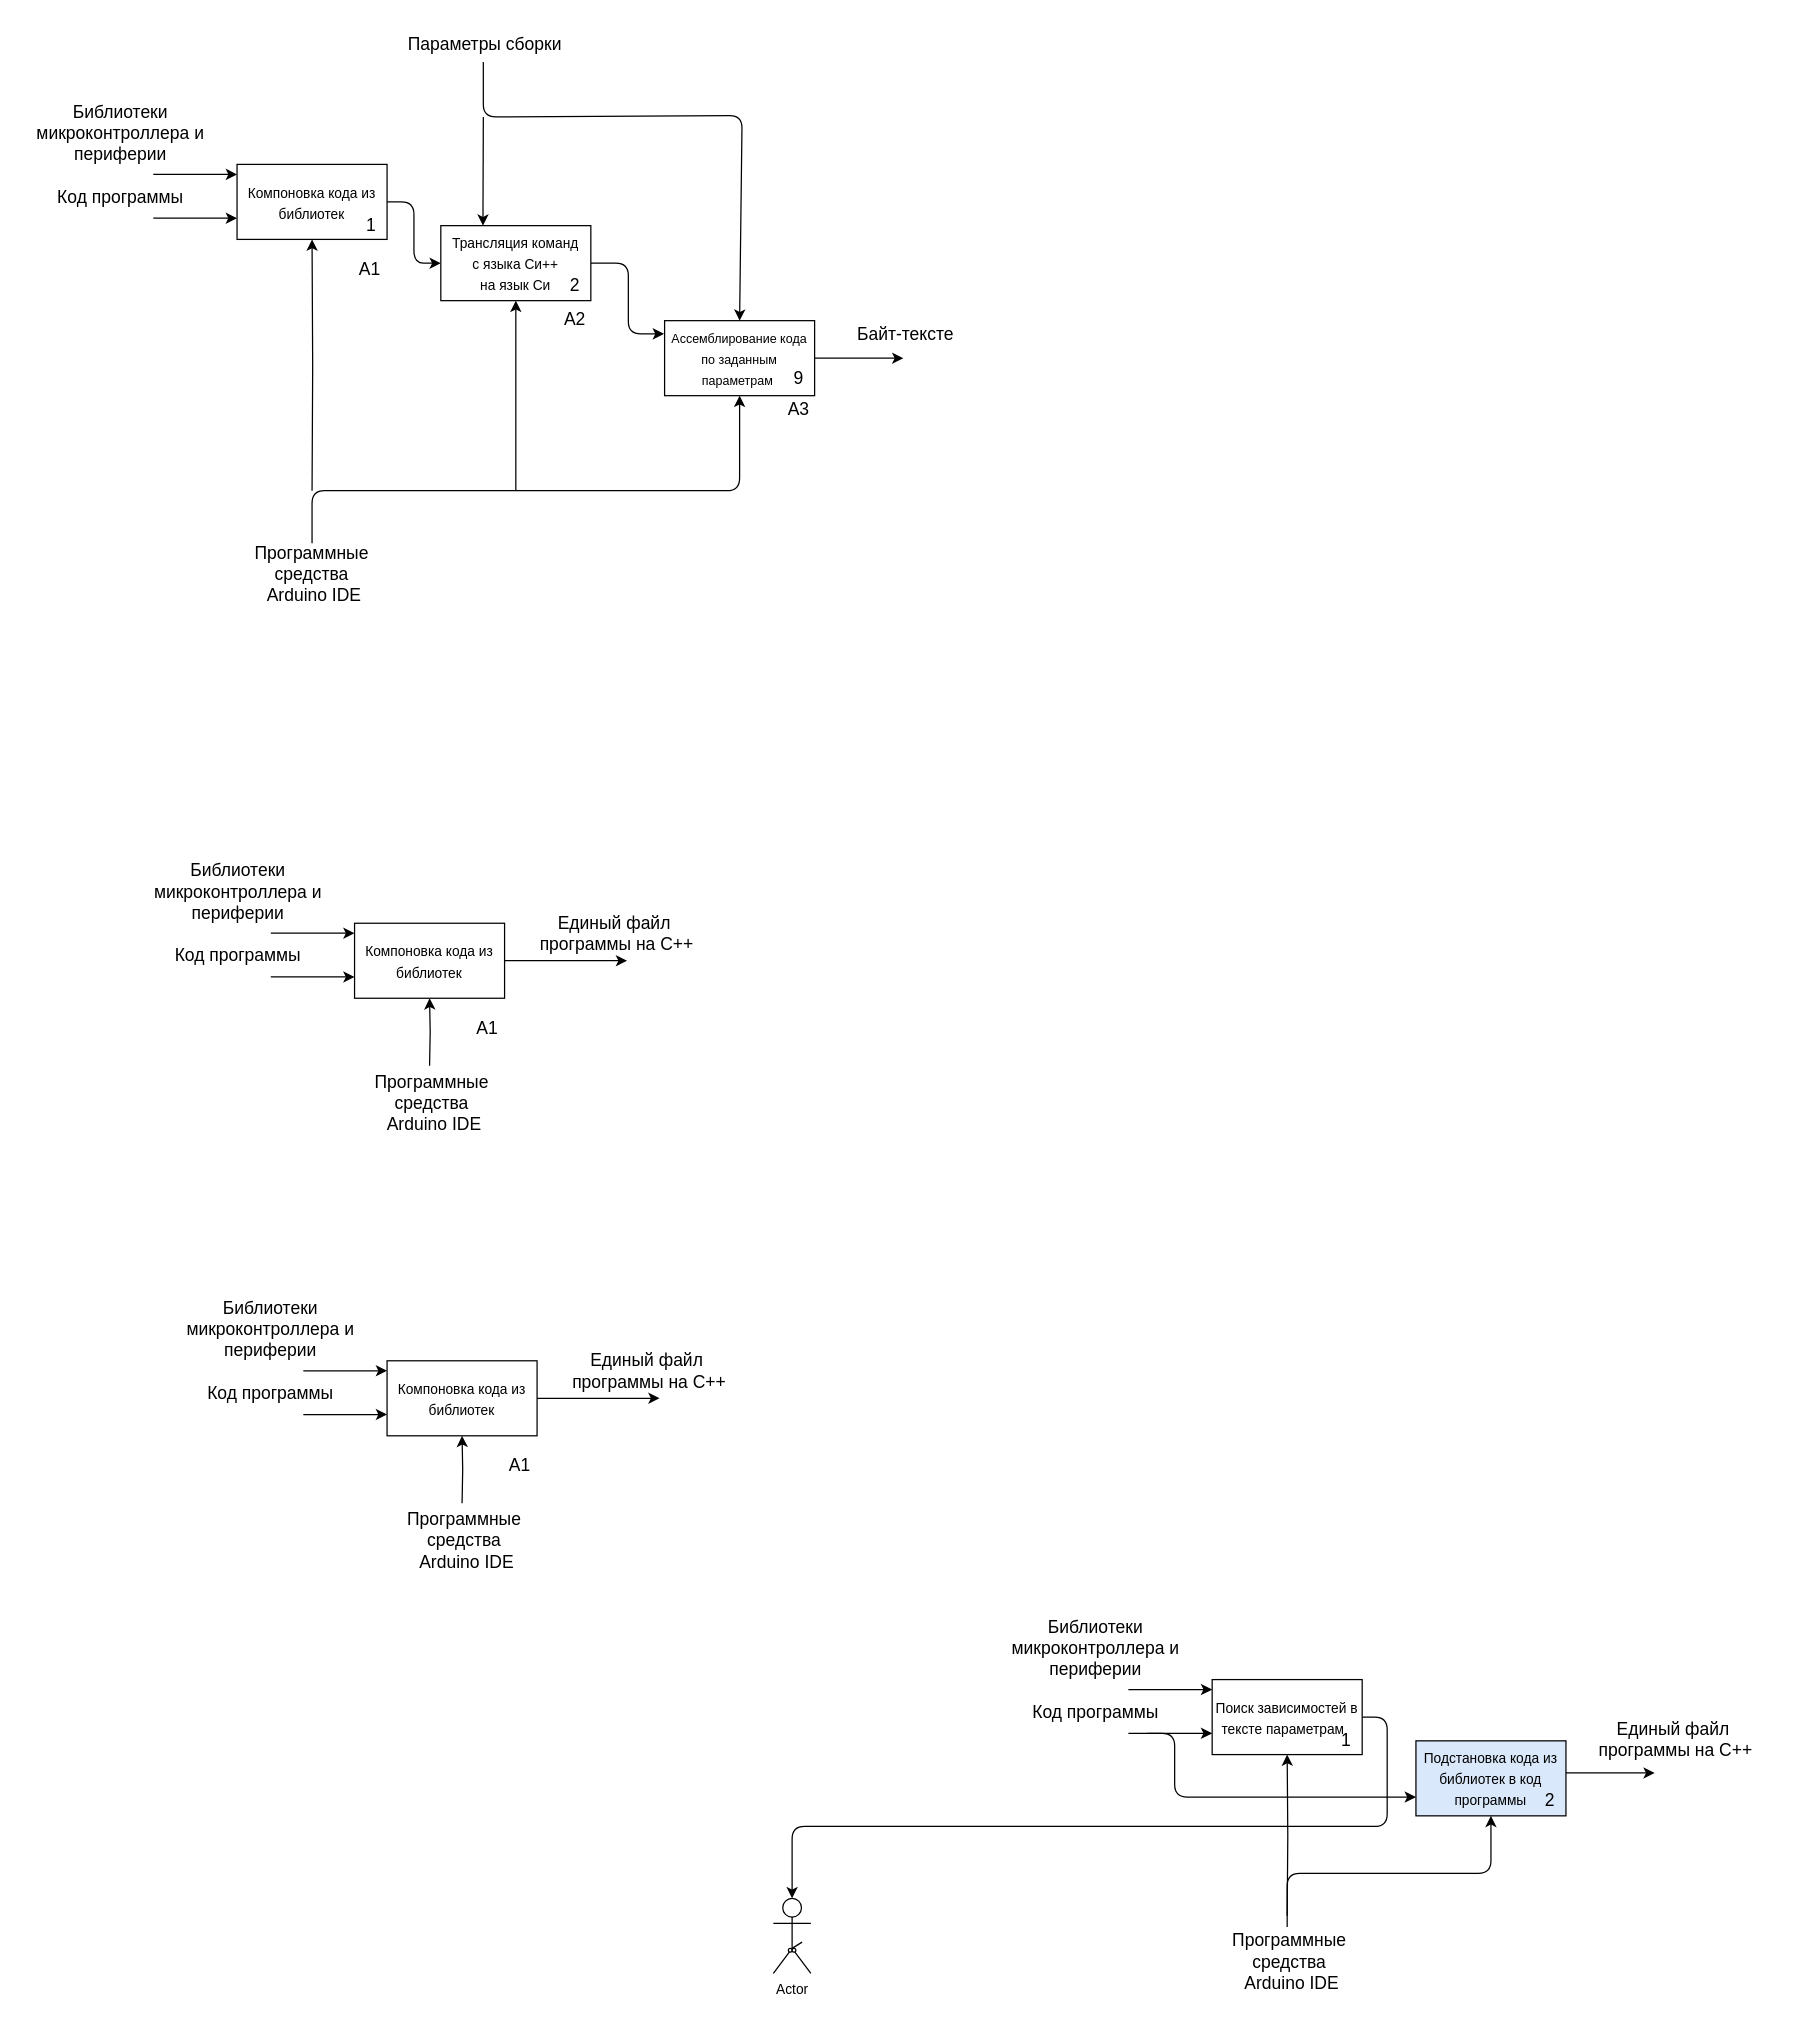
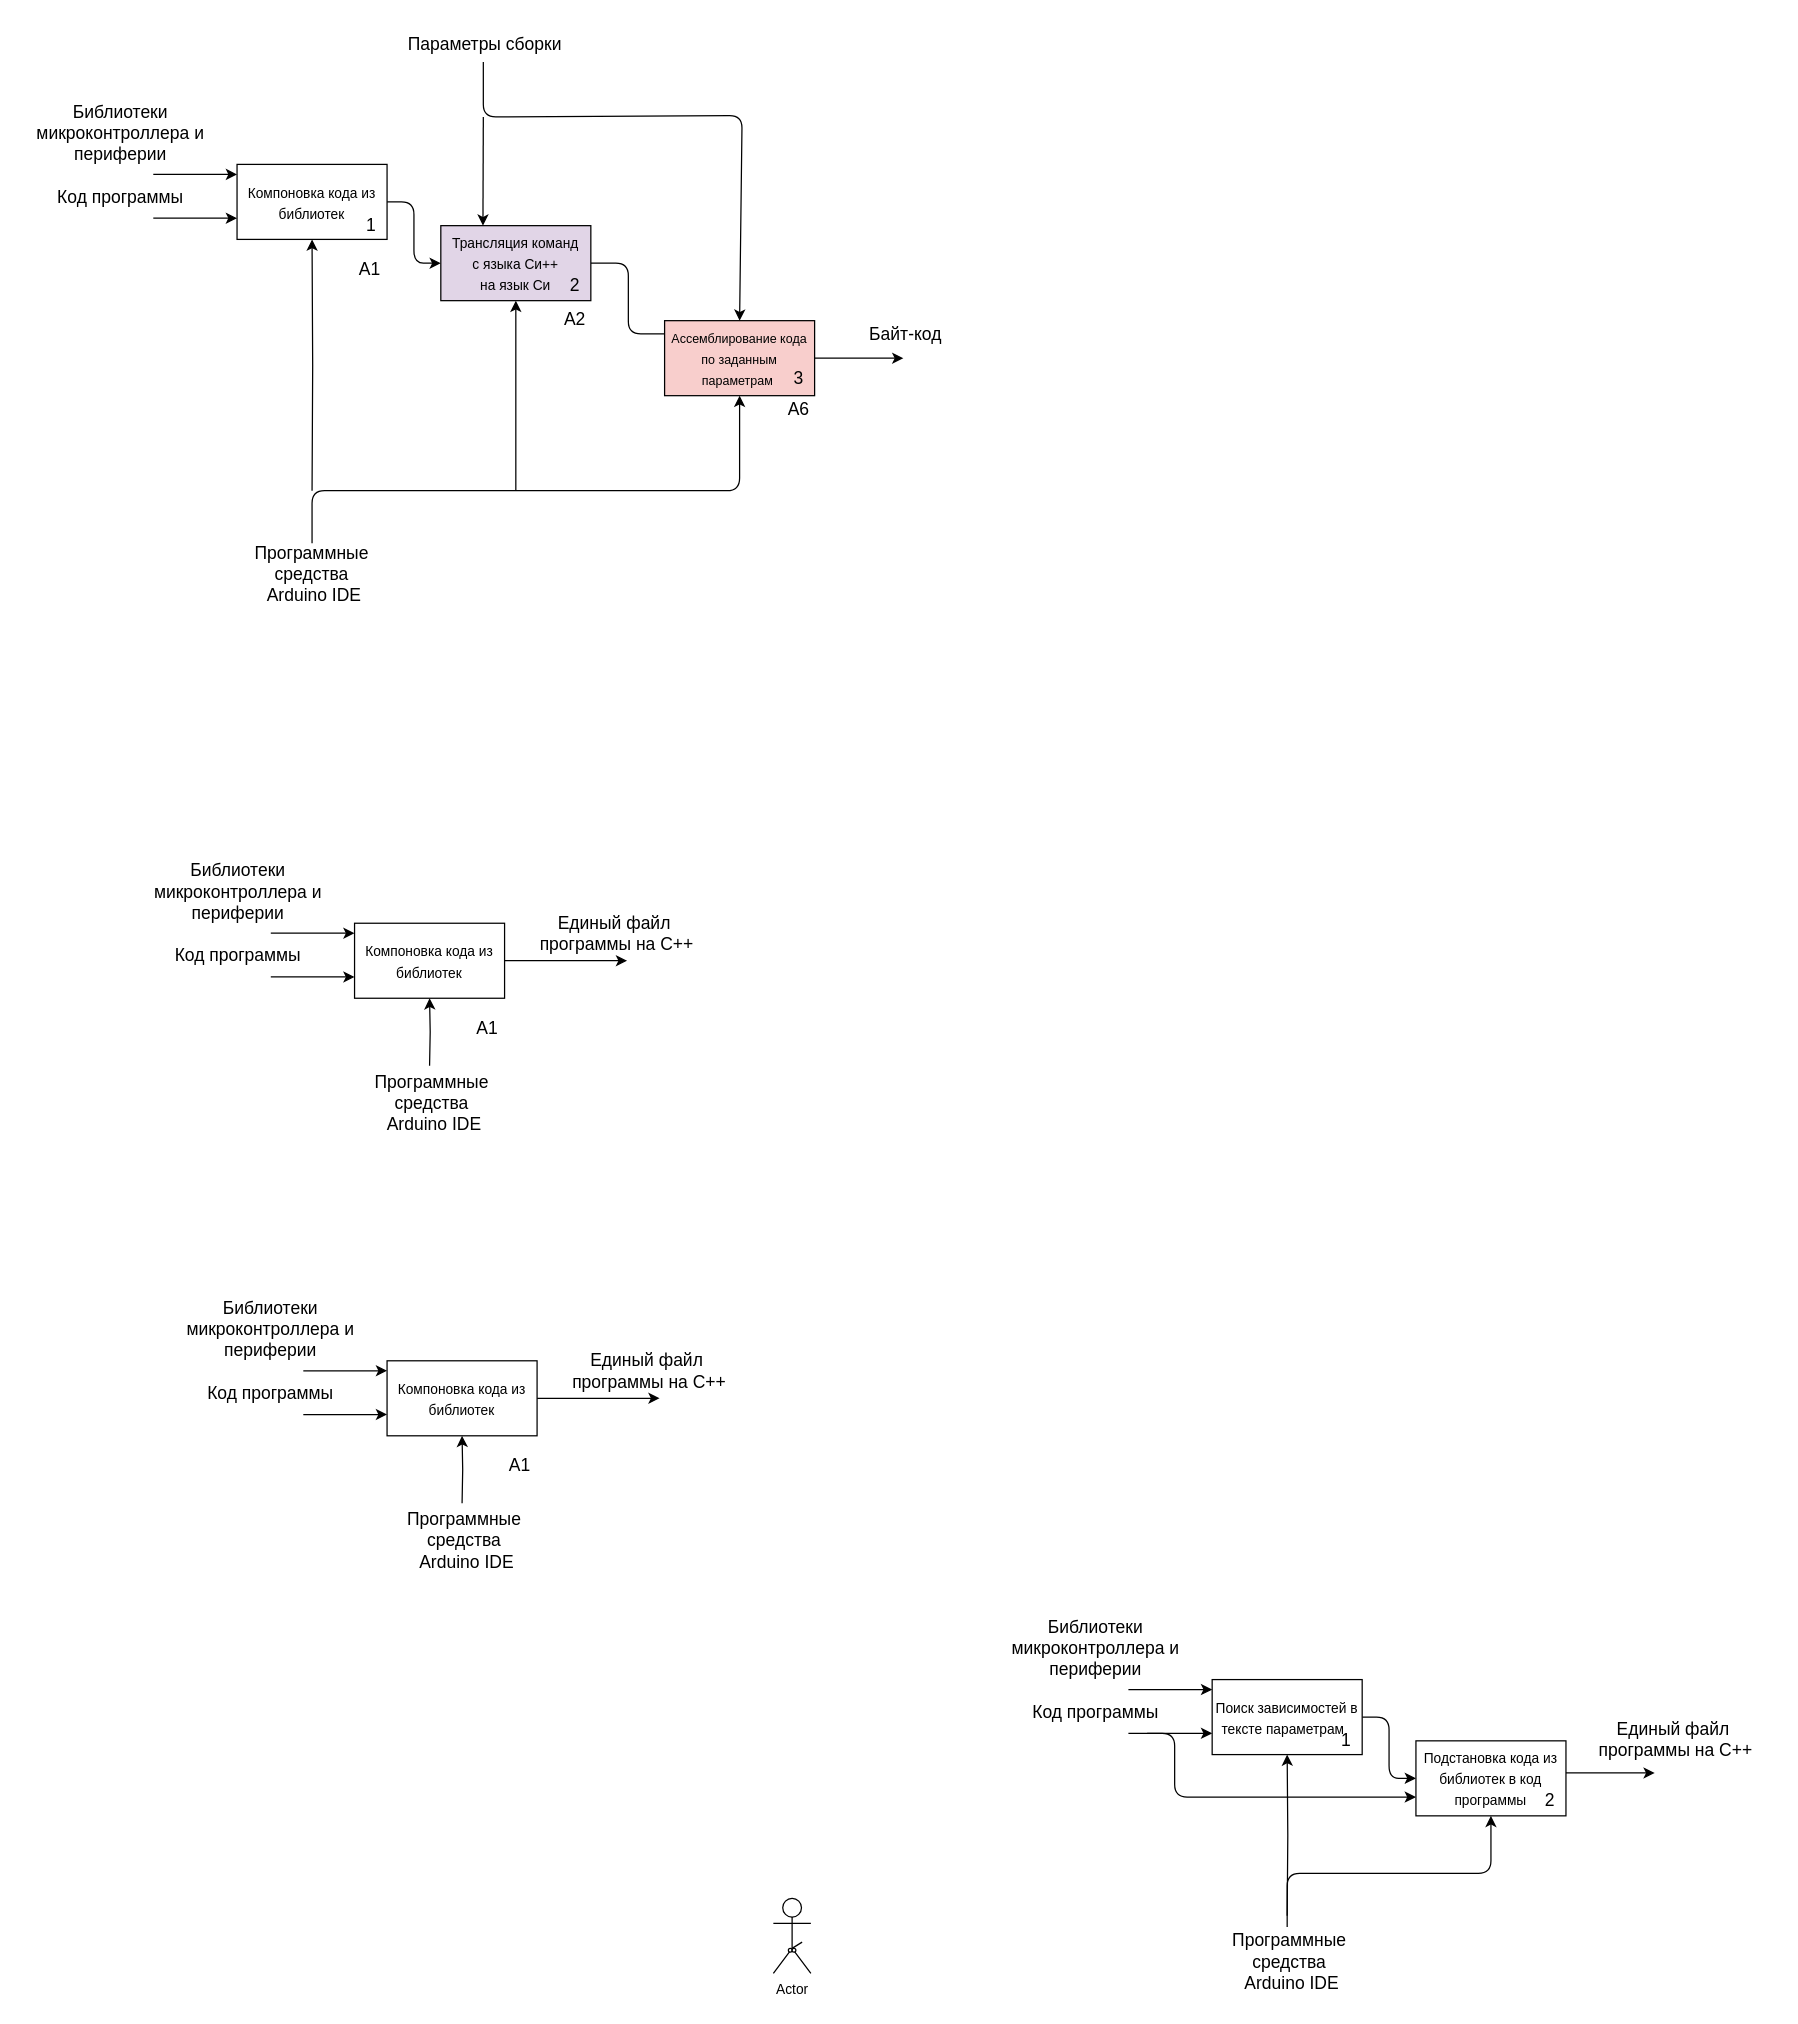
(516, 263) -> (516, 263)
(654, 334) -> (657, 334)
(906, 334) -> (906, 334)
(739, 358) -> (739, 358)
(799, 378) -> (799, 378)
(799, 398) -> (799, 398)
(1491, 1778) -> (1491, 1778)
(1111, 1826) -> (1389, 1752)
